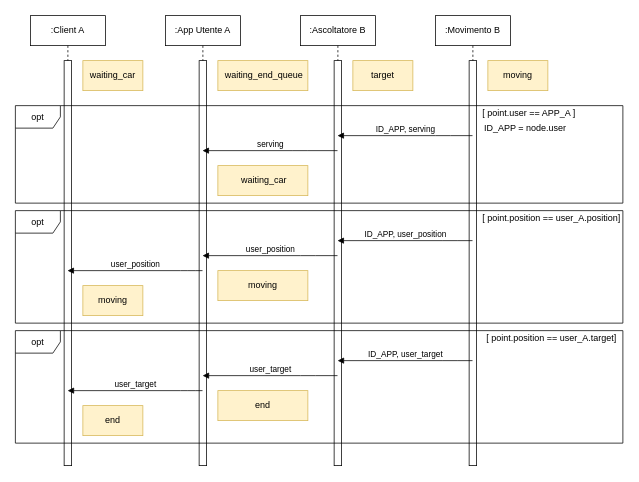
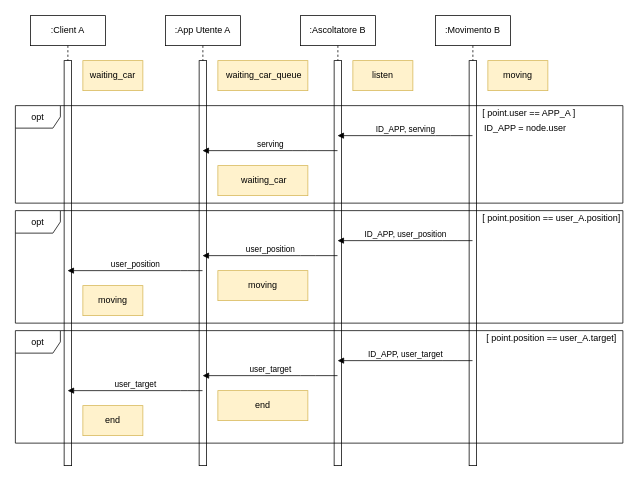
(263, 75) -> (263, 75)
(383, 75) -> (383, 75)
